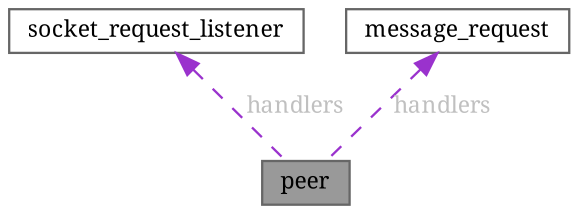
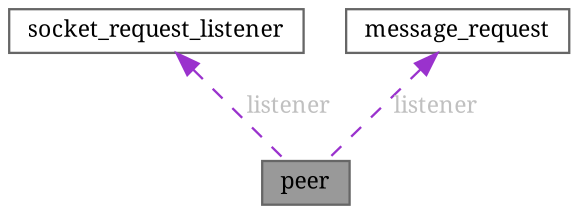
(293, 107) -> (286, 107)
(440, 107) -> (434, 107)
